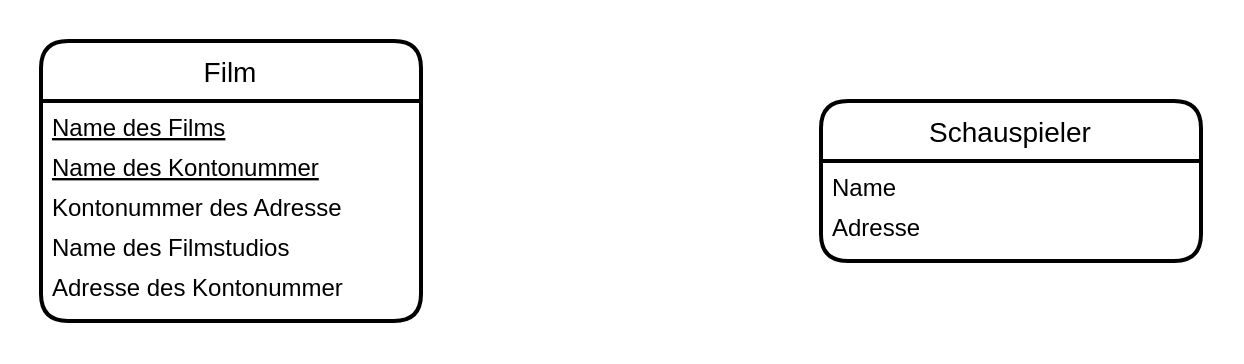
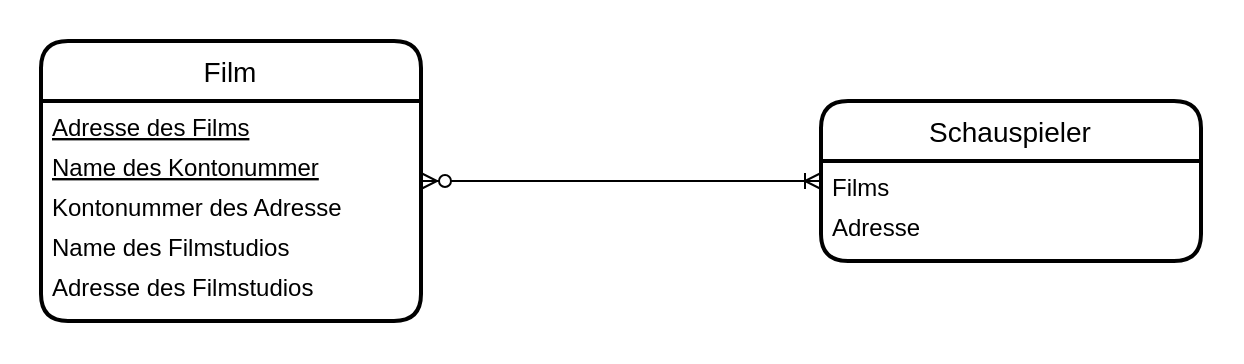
(134, 128) -> (154, 128)
none -> (621, 181)
(859, 188) -> (859, 188)
(200, 288) -> (191, 288)
